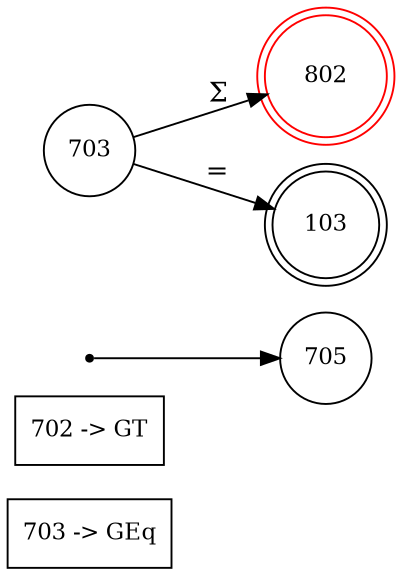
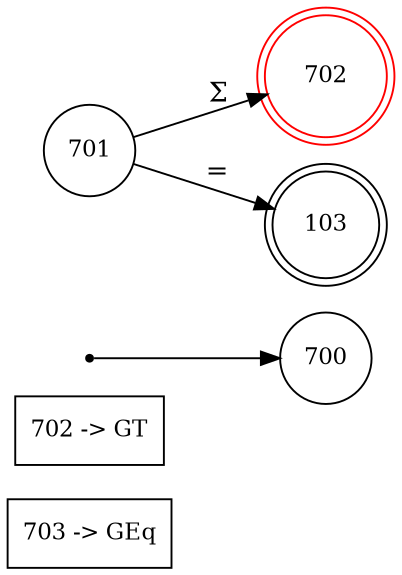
(326, 76) -> (326, 76)
(90, 151) -> (90, 151)
(326, 358) -> (326, 358)
